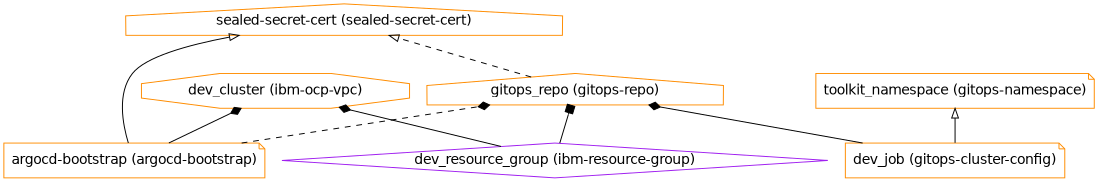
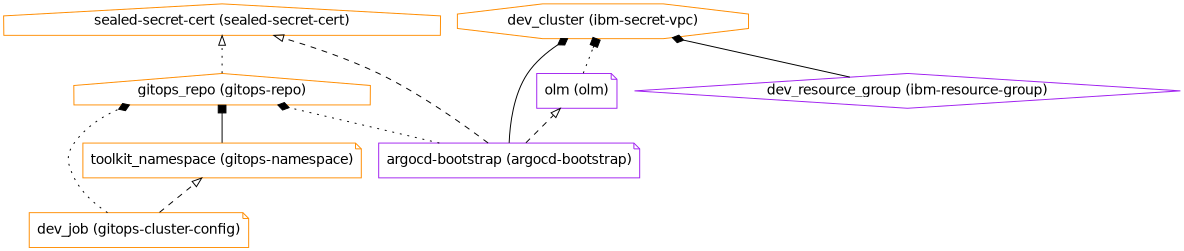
(465, 58) -> (222, 59)
(145, 63) -> (391, 80)
(275, 91) -> (603, 21)
none -> (577, 91)
(360, 125) -> (364, 125)
(762, 125) -> (68, 157)
(564, 129) -> (222, 129)
(955, 130) -> (177, 198)
(134, 160) -> (509, 160)
